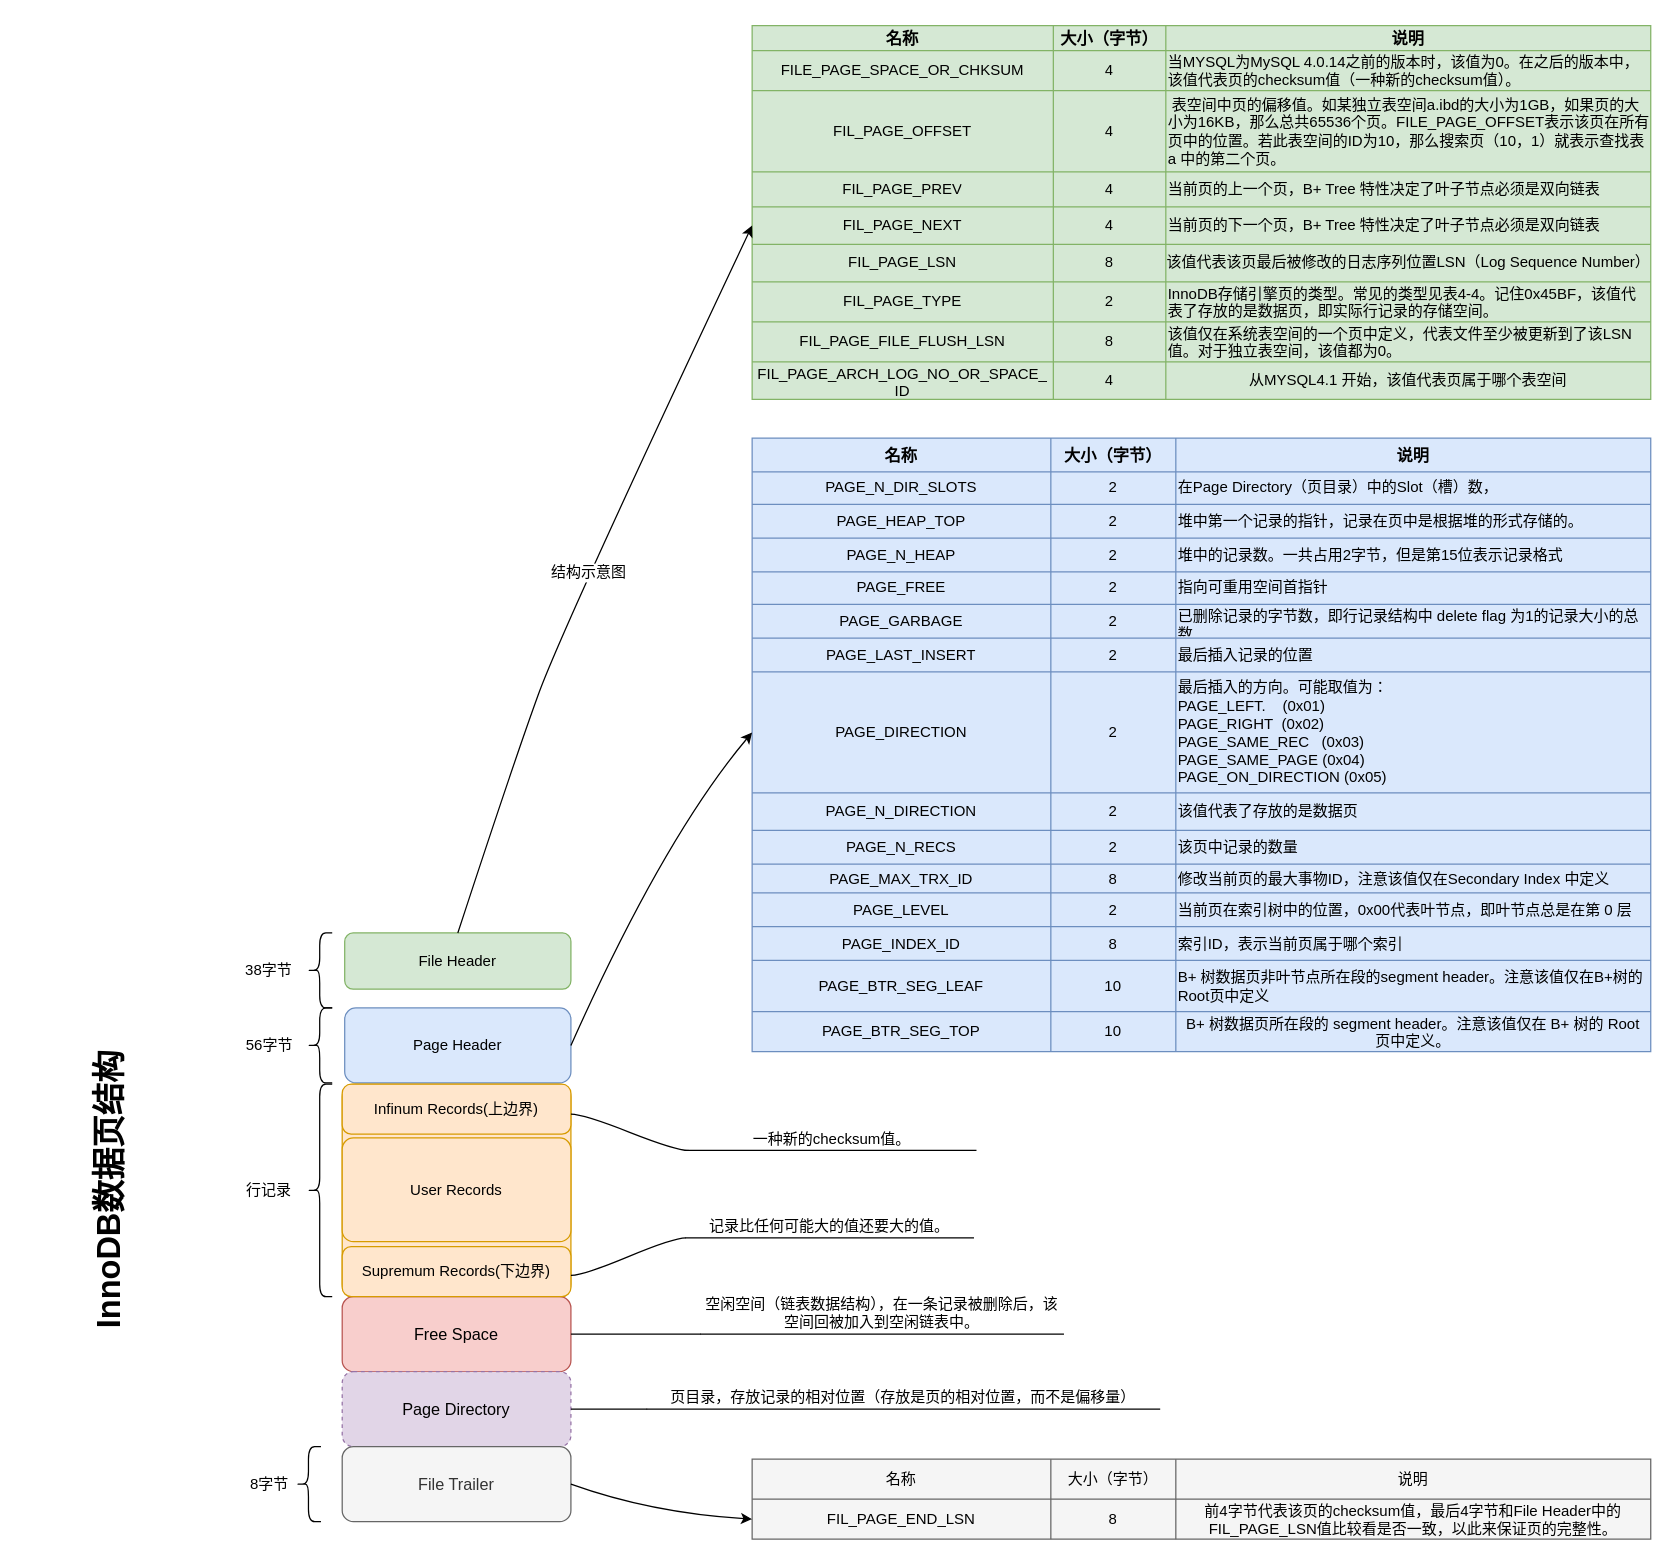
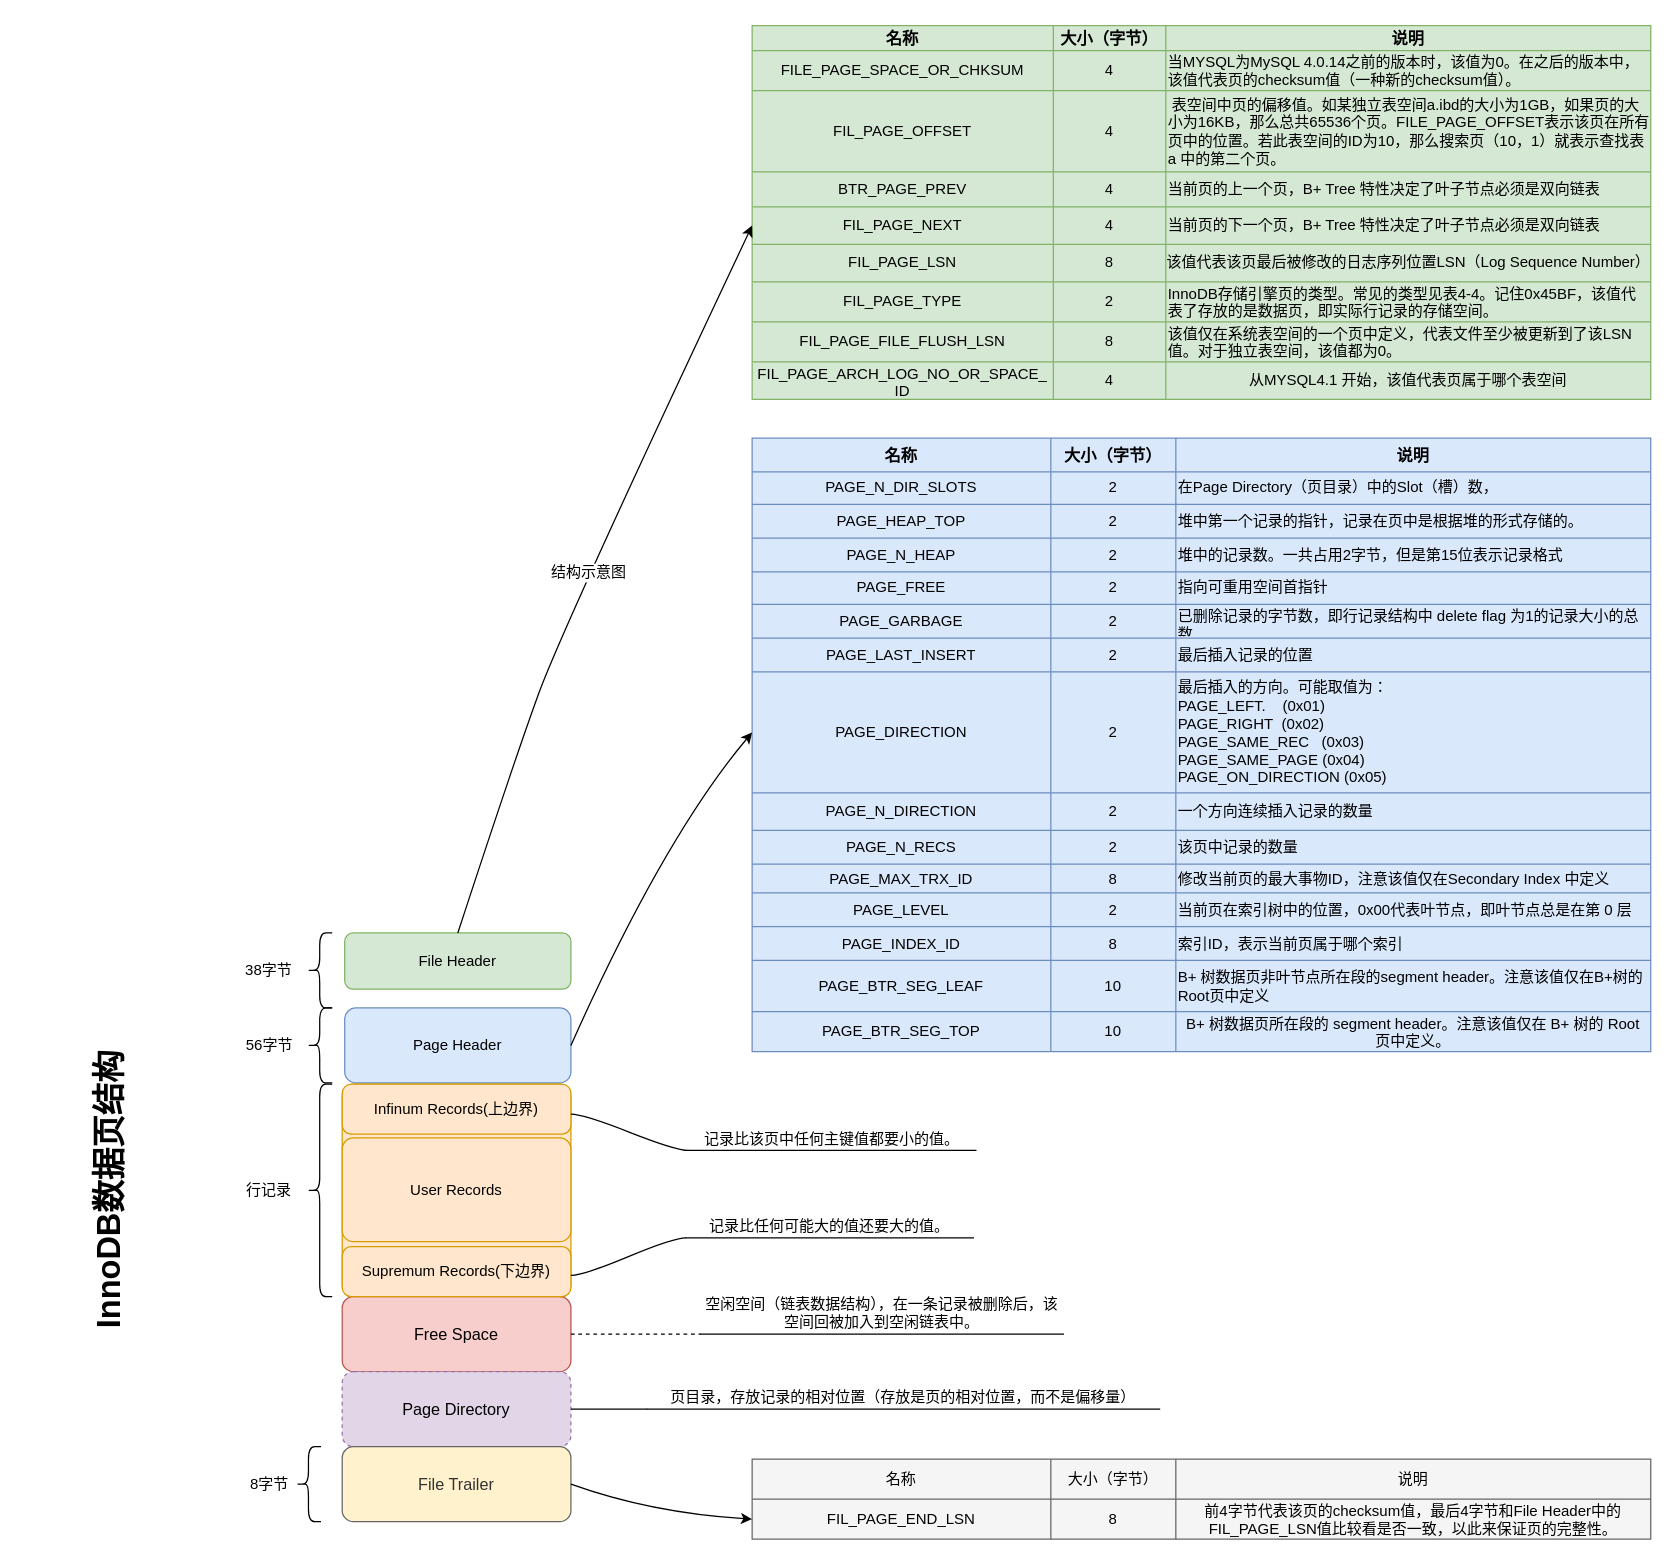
(903, 189) -> (903, 189)
(1268, 812) -> (1276, 812)
(832, 1138) -> (832, 1138)
(636, 1334) -> (636, 1334)
(456, 1484) -> (456, 1484)
